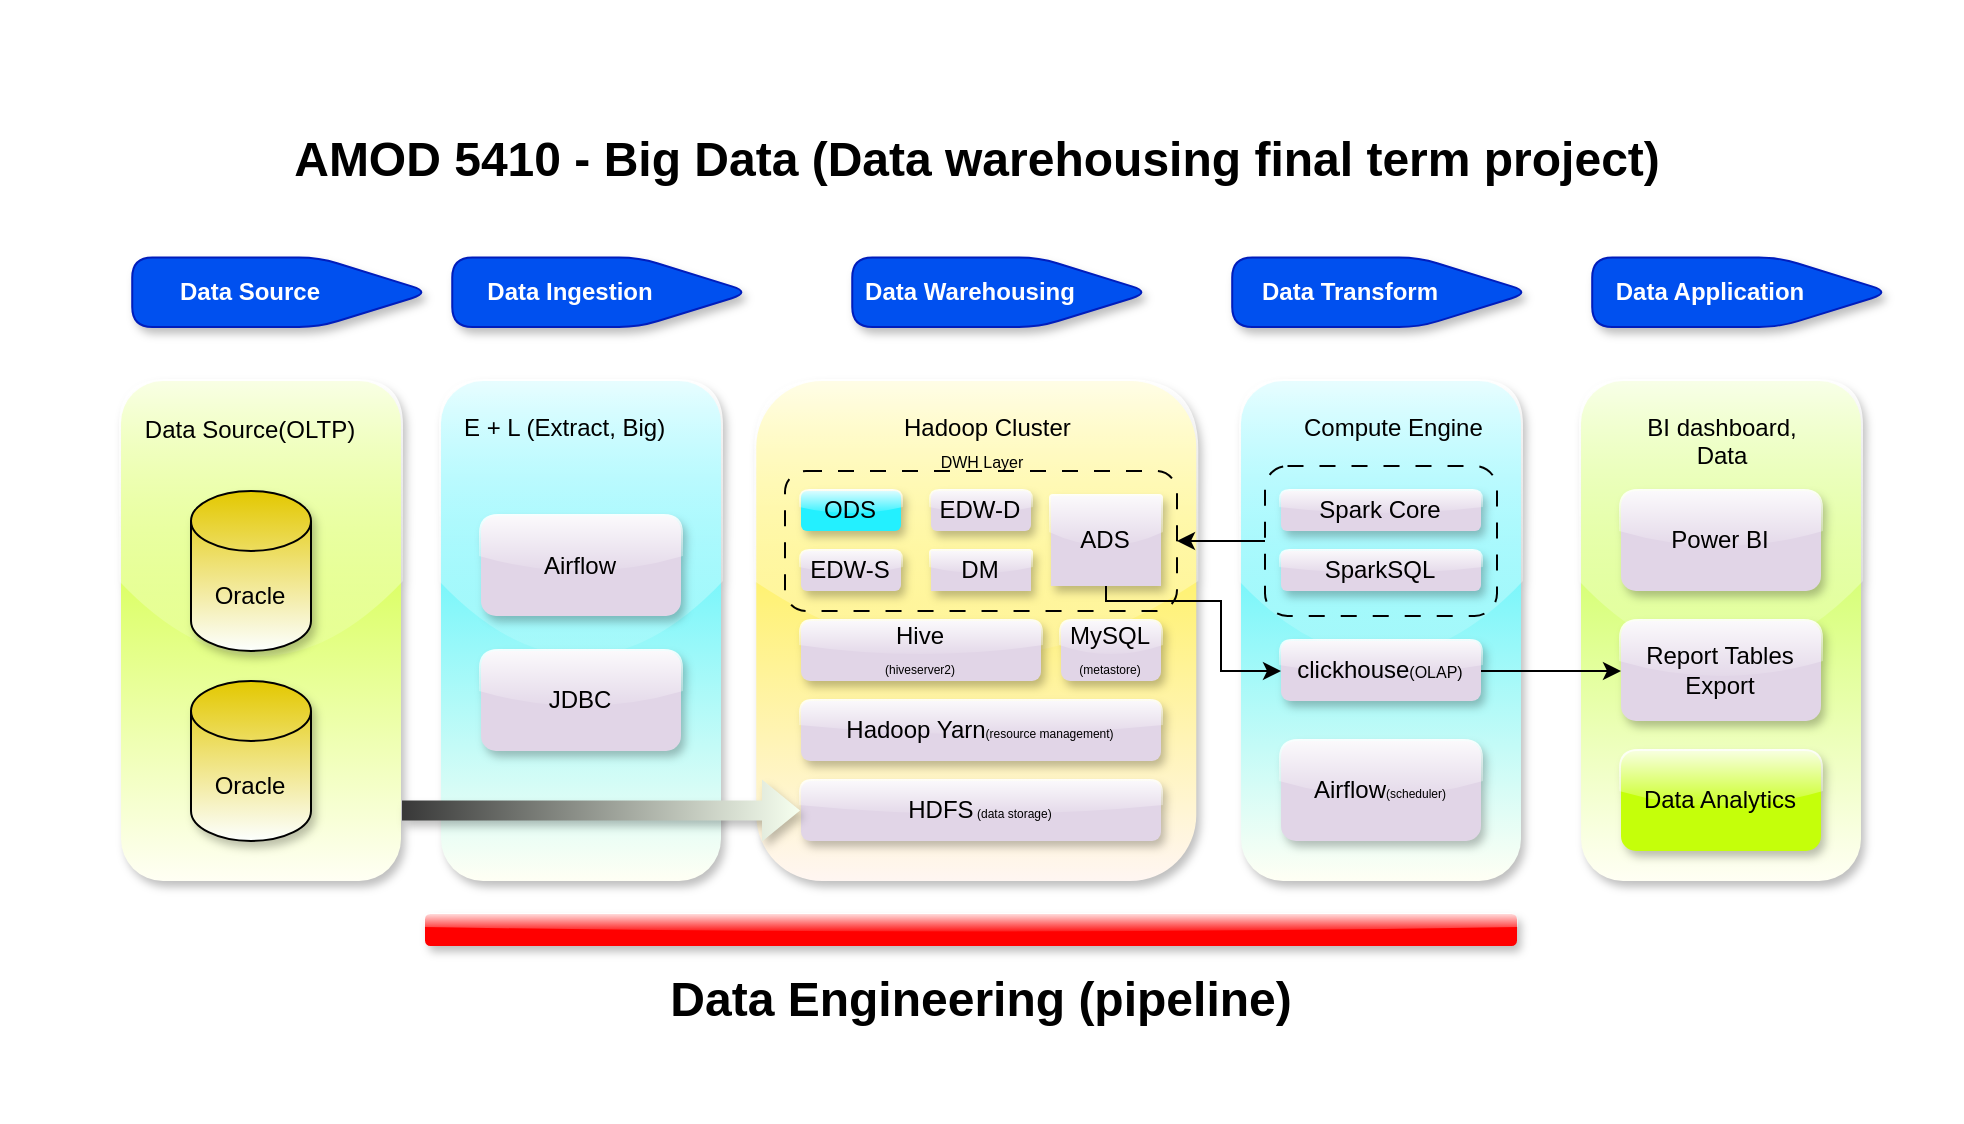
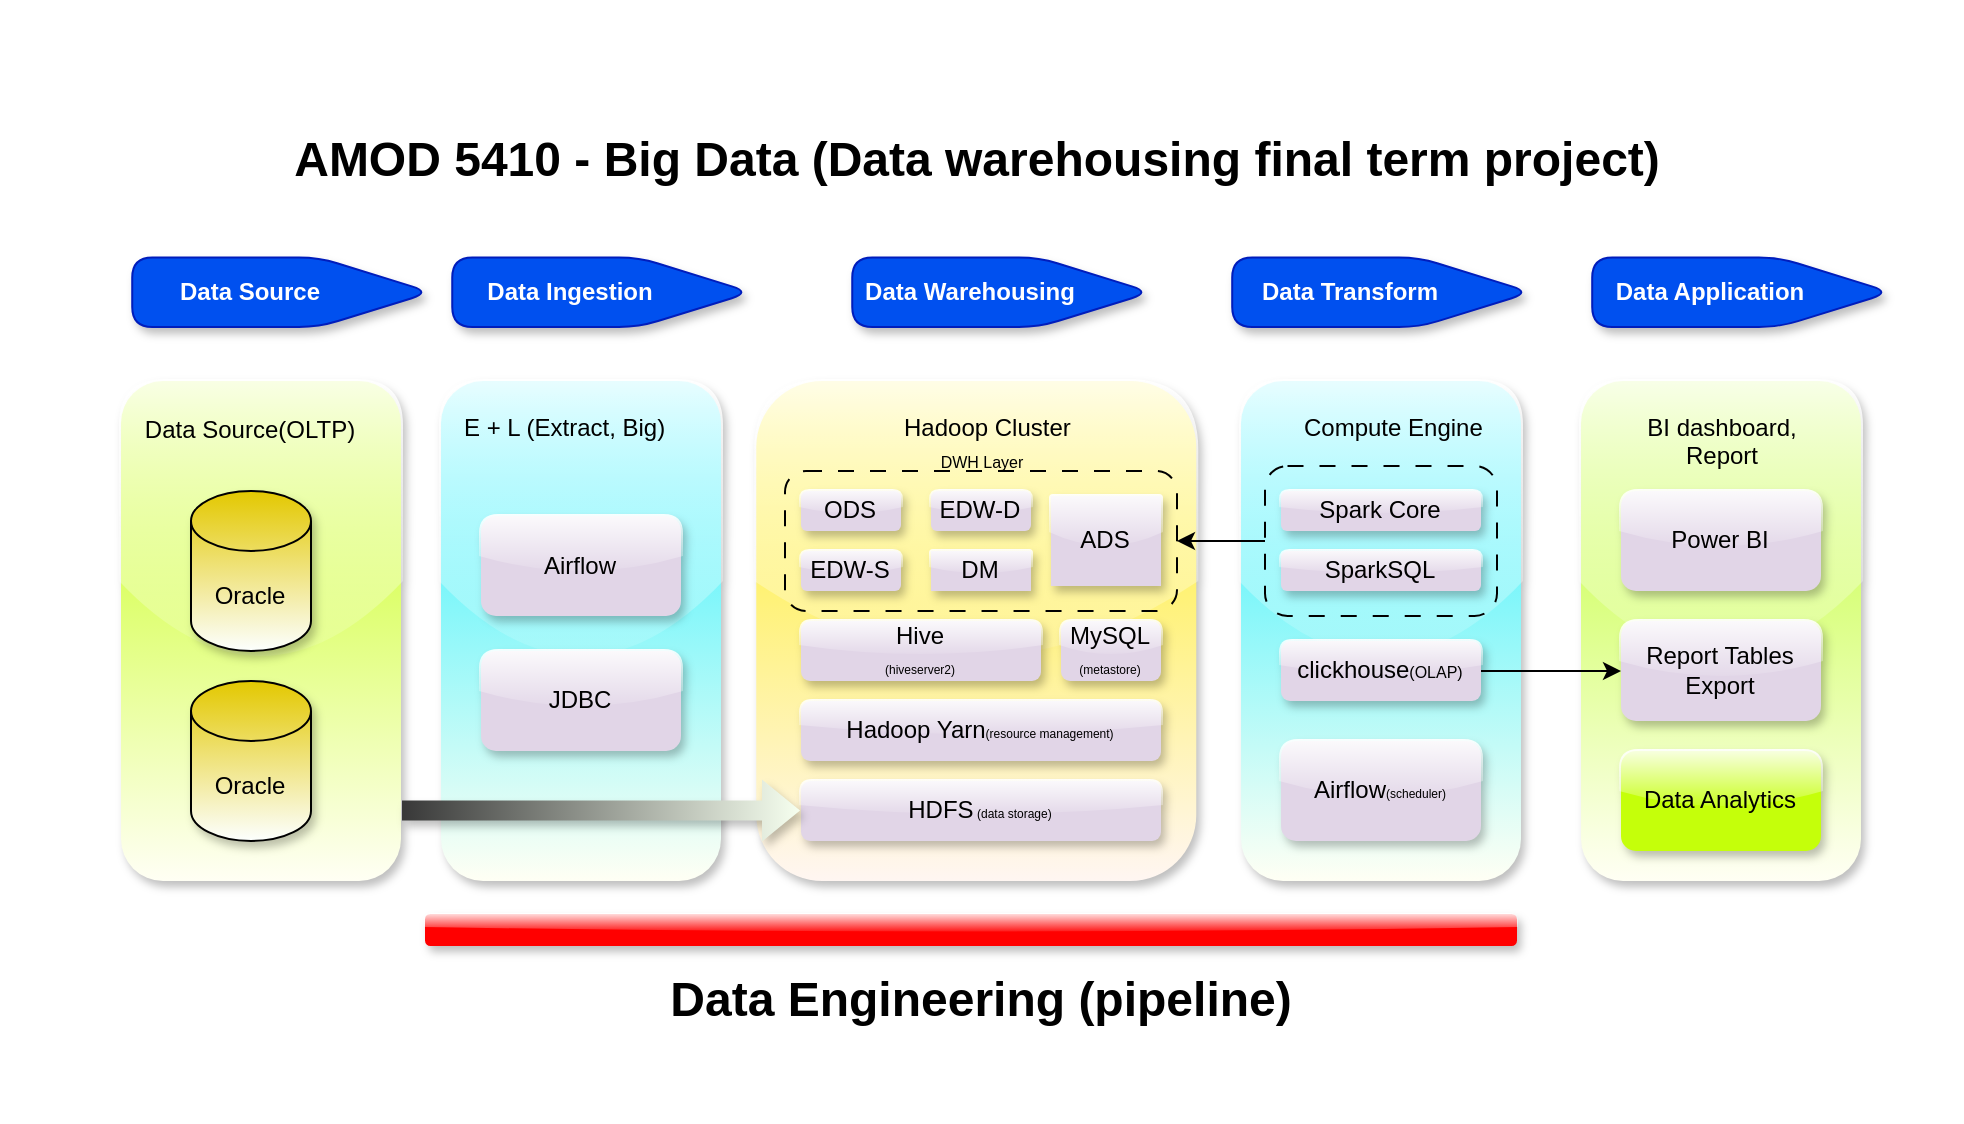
(1723, 444) -> (1723, 444)
(851, 511) -> (851, 511)
(1214, 601) -> none
